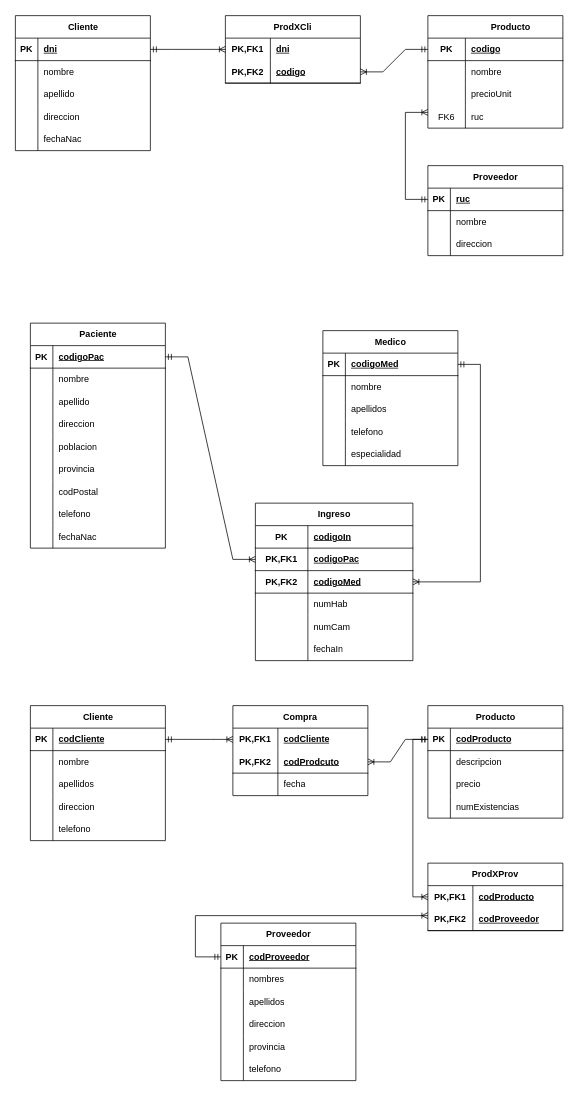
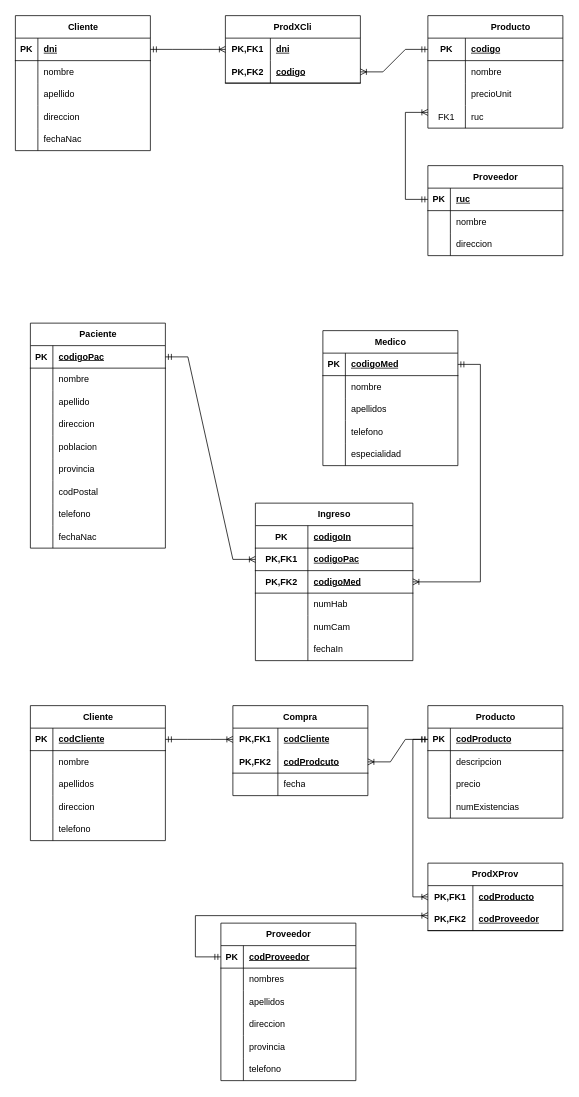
(447, 117) -> (447, 117)
